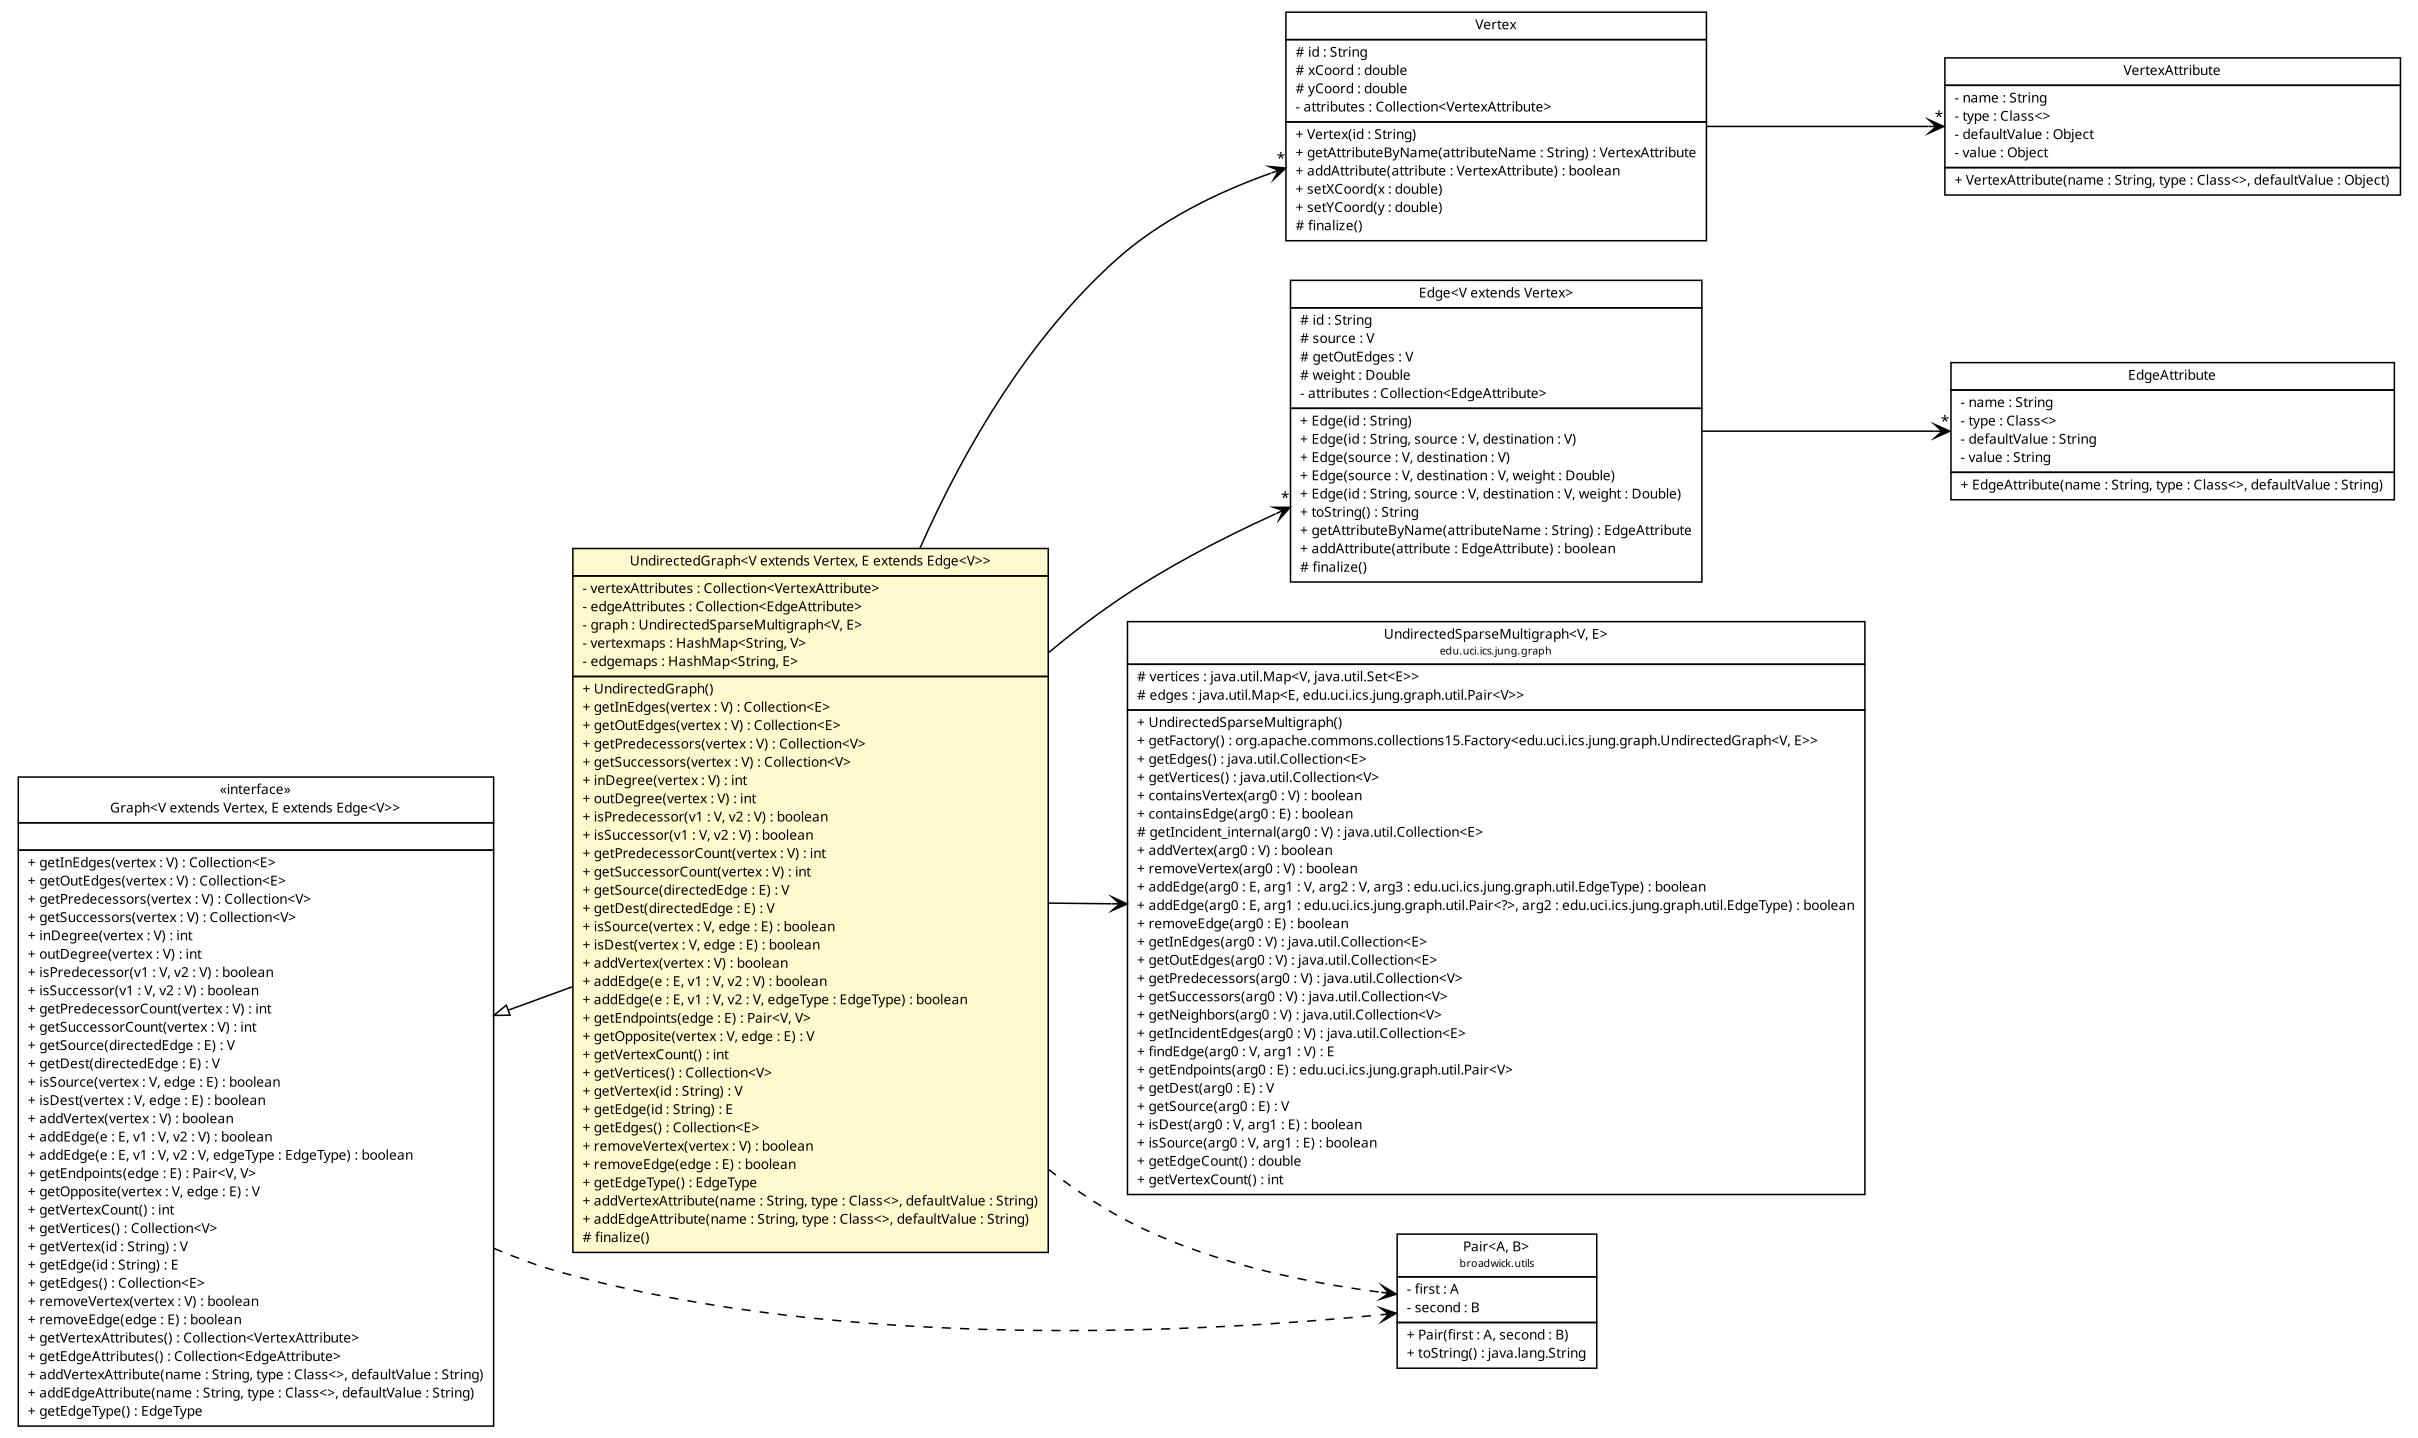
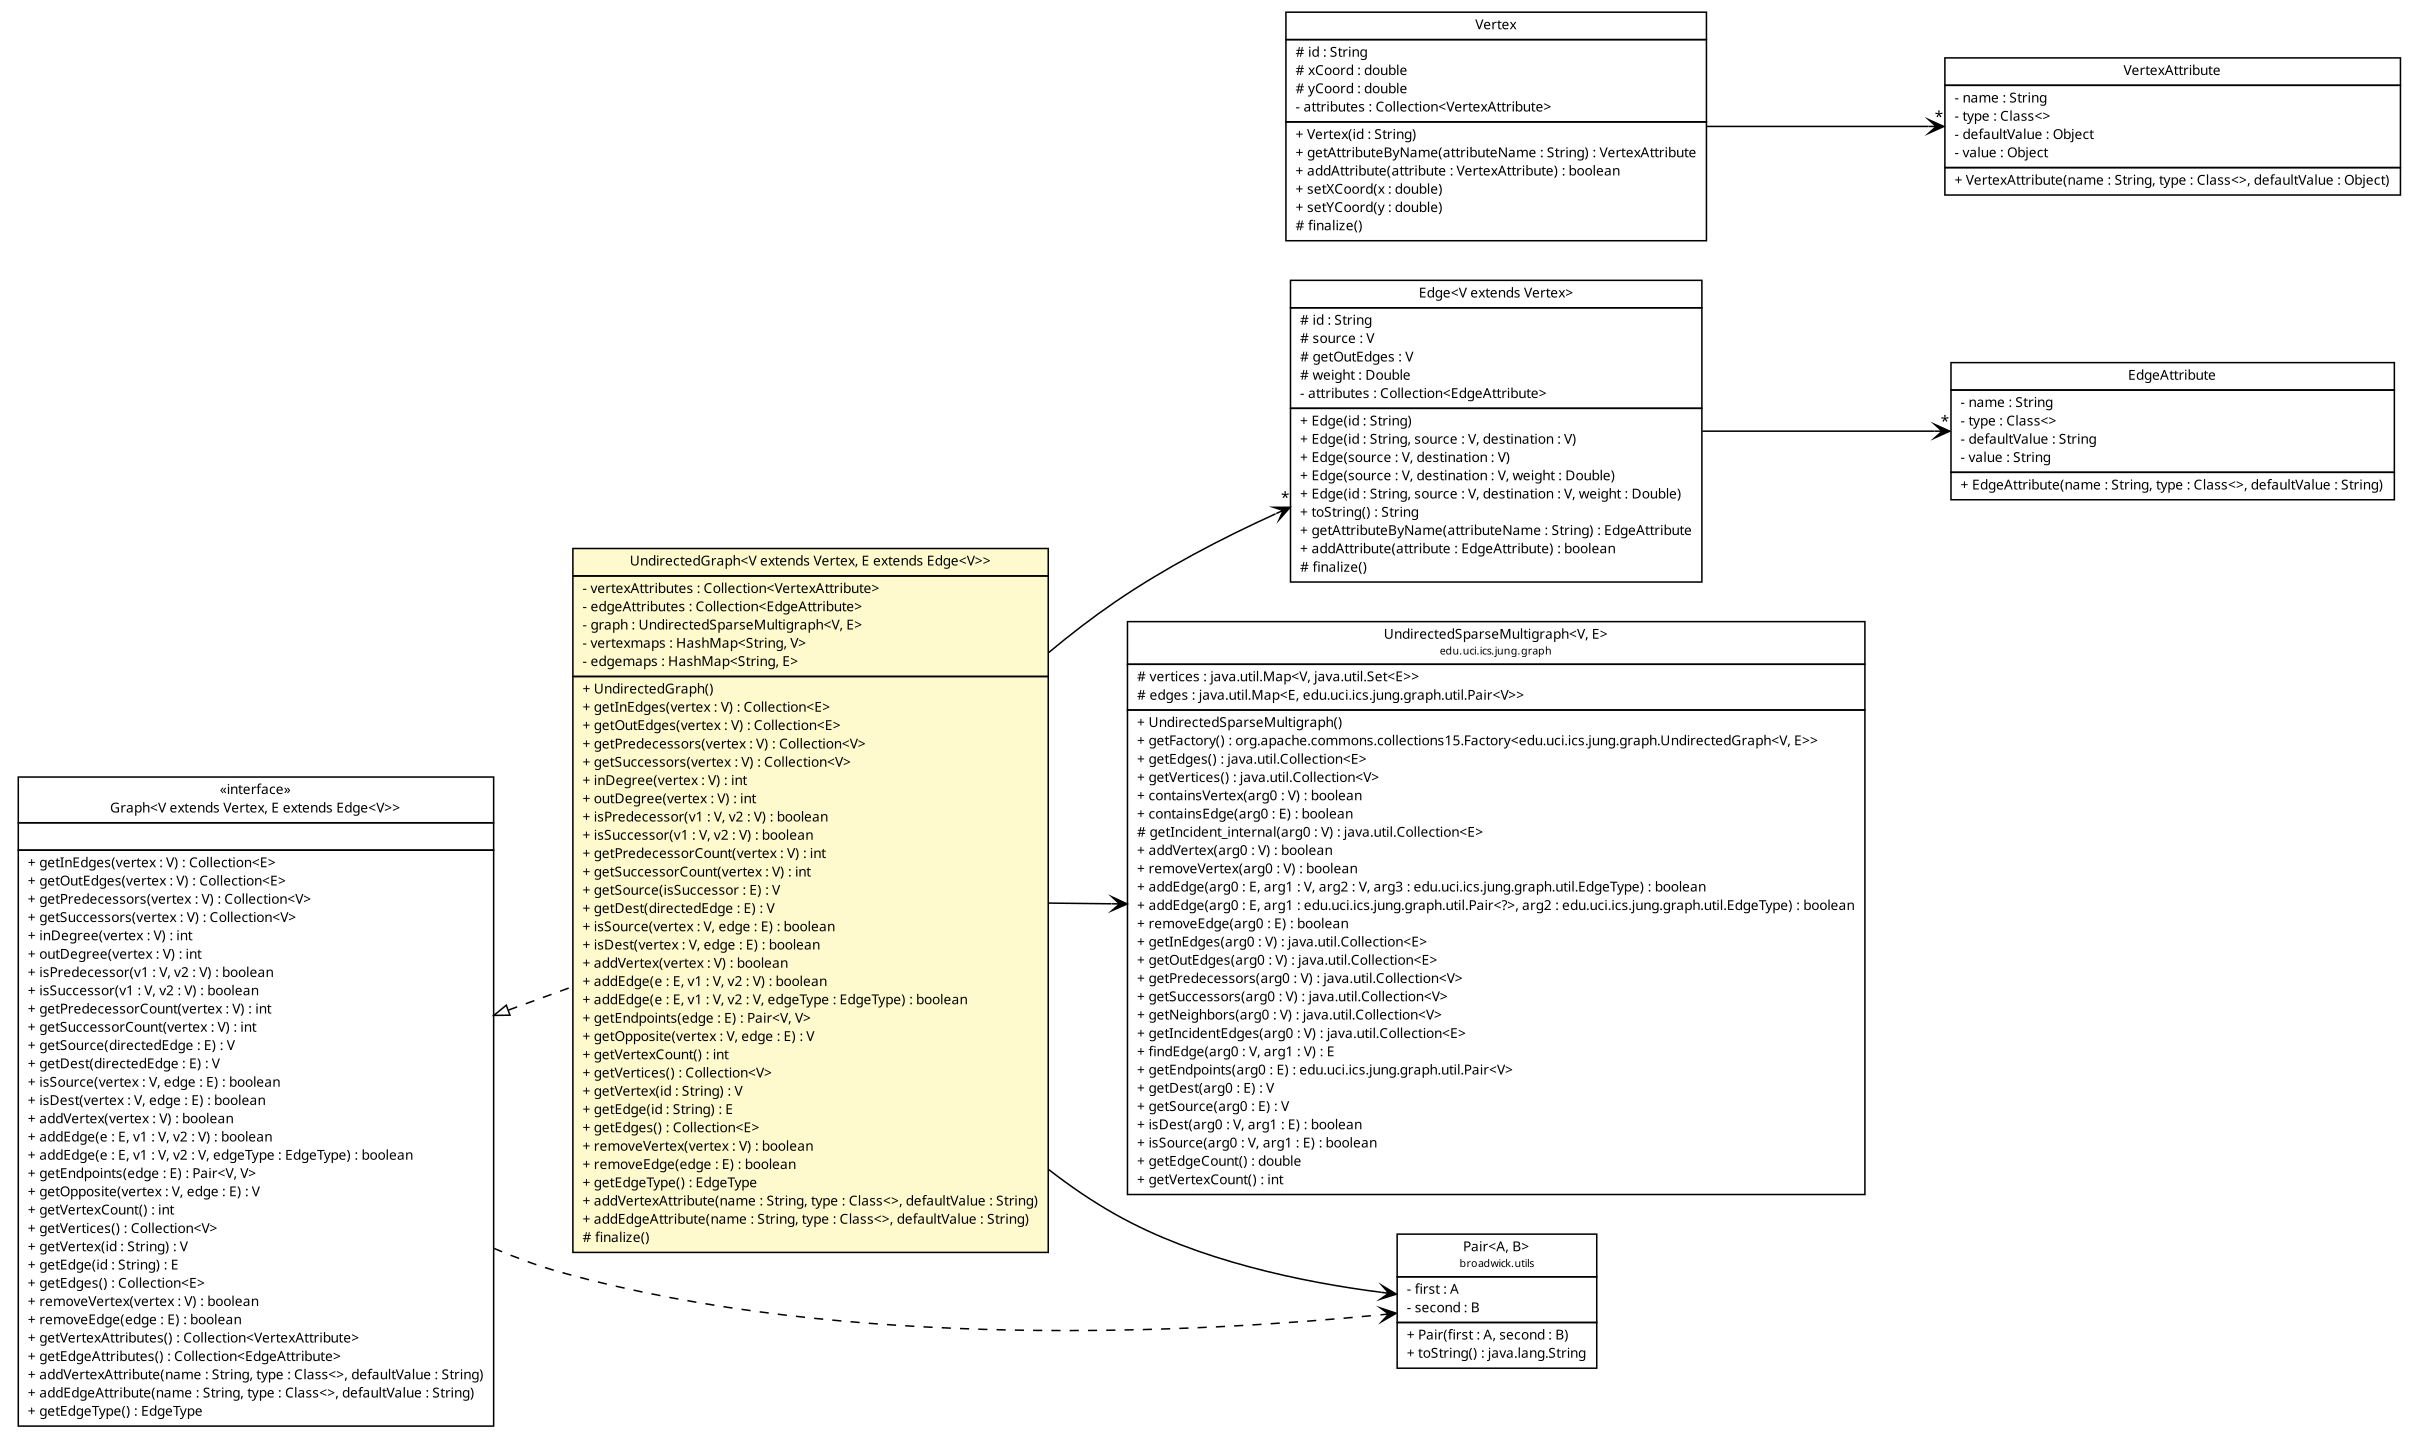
(1056, 322) -> none
(686, 891) -> (682, 891)
(541, 998) -> (541, 998)
(1206, 1254) -> (1206, 1254)
